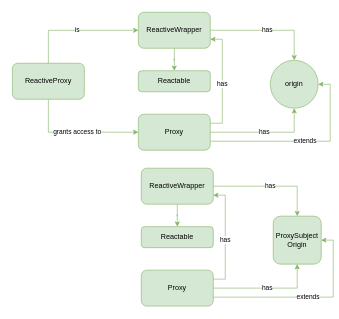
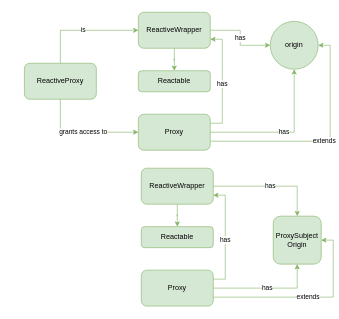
(48, 81) -> (60, 81)
(294, 84) -> (294, 45)
